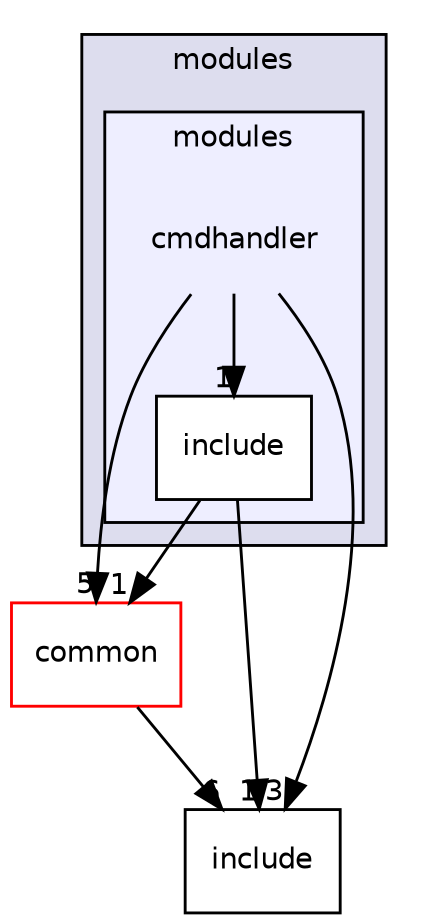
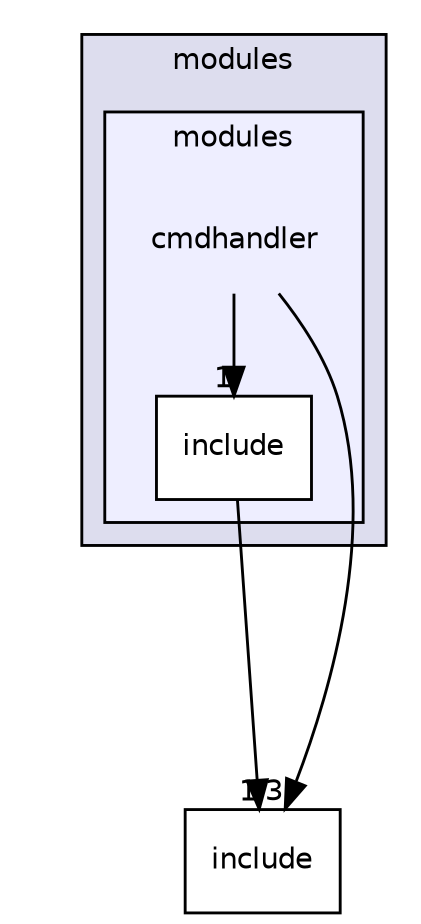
(96, 655) -> none
